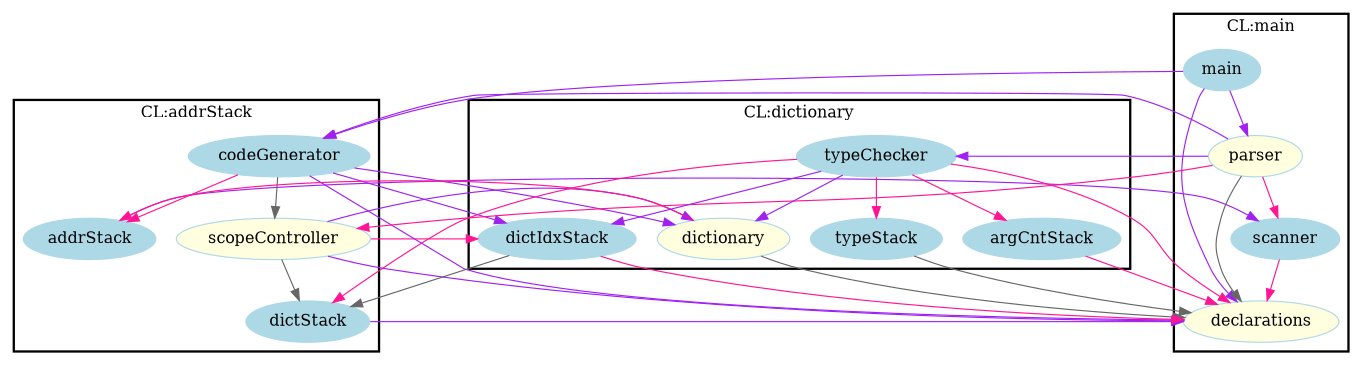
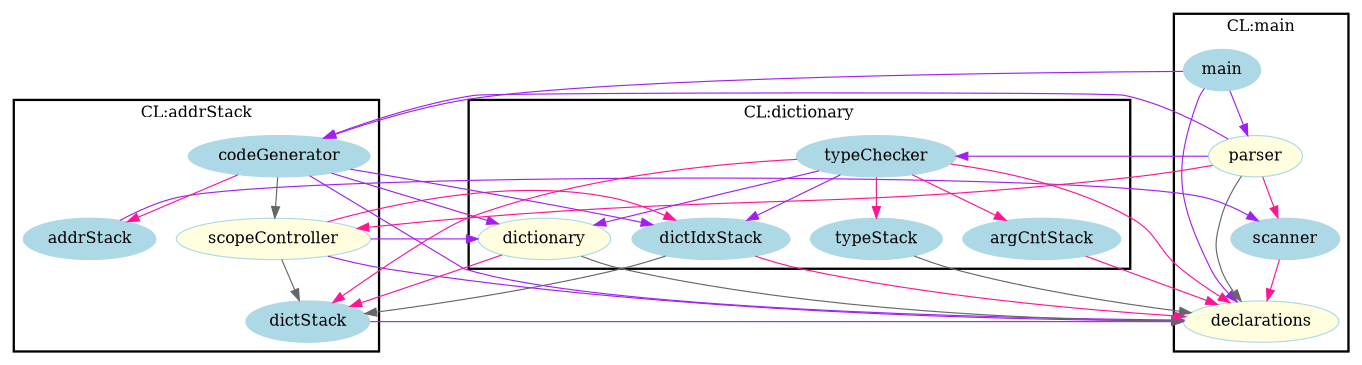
(412, 181) -> (424, 281)
